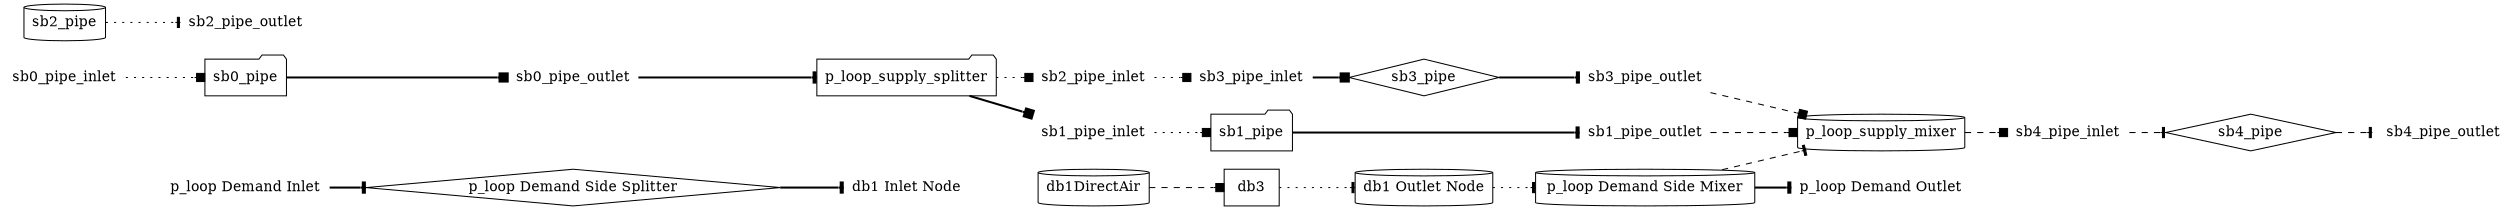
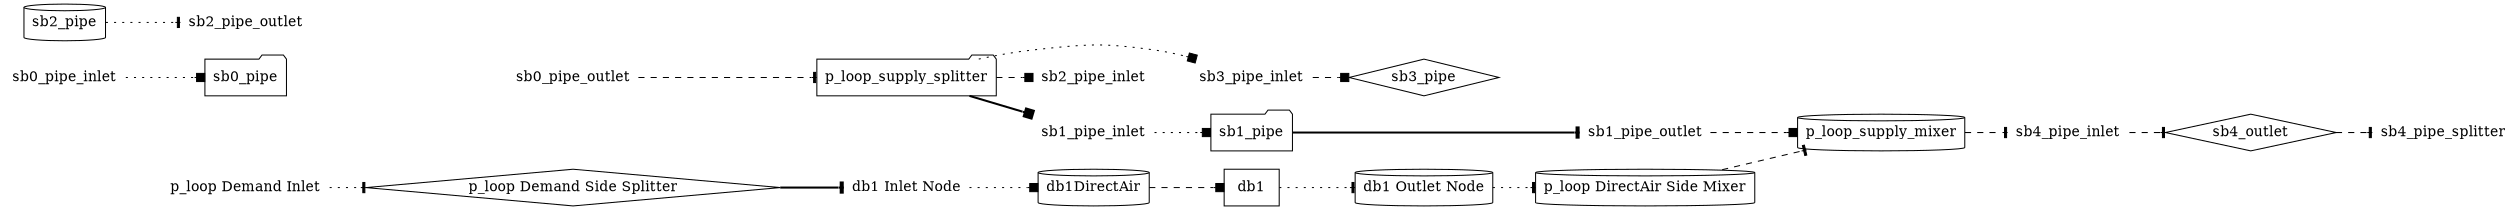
(392, 77) -> none
(725, 77) -> (725, 77)
(1009, 77) -> (1009, 77)
(1167, 77) -> (1082, 45)
(1326, 77) -> (1326, 77)
(1645, 77) -> none
(1981, 133) -> (1981, 133)
(2251, 133) -> (2251, 133)
(2443, 133) -> (2443, 133)
(345, 188) -> (345, 188)
none -> (999, 188)
(1252, 188) -> (1252, 188)
(1645, 188) -> (1645, 188)
(1881, 188) -> none
